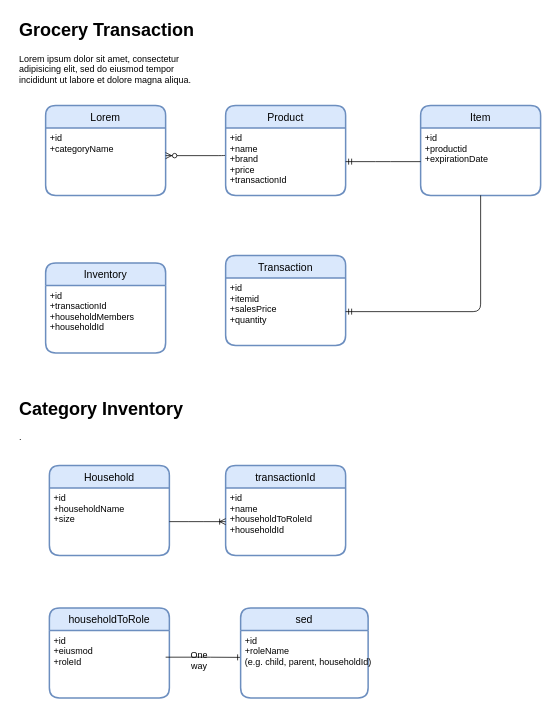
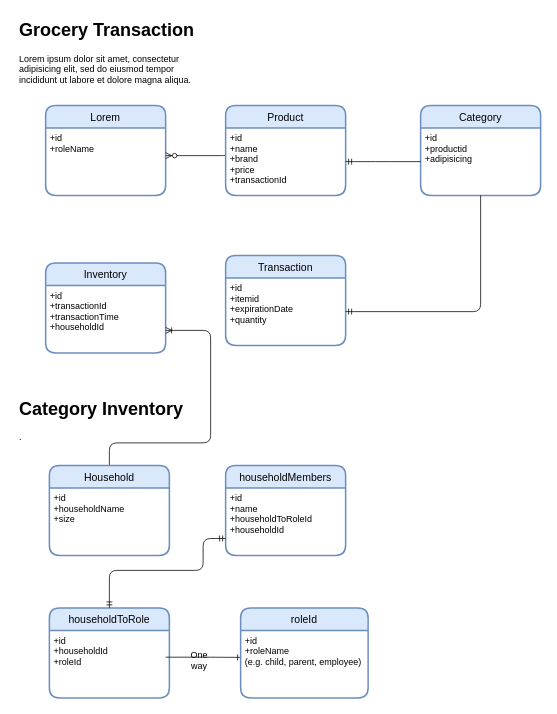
(480, 117) -> (480, 117)
(56, 138) -> (56, 138)
(431, 138) -> (431, 138)
(236, 288) -> (236, 288)
(56, 296) -> (56, 296)
none -> (210, 370)
(285, 477) -> (285, 477)
(198, 522) -> none
none -> (160, 570)
(304, 620) -> (304, 620)
(60, 641) -> (60, 641)
(251, 641) -> (251, 641)
